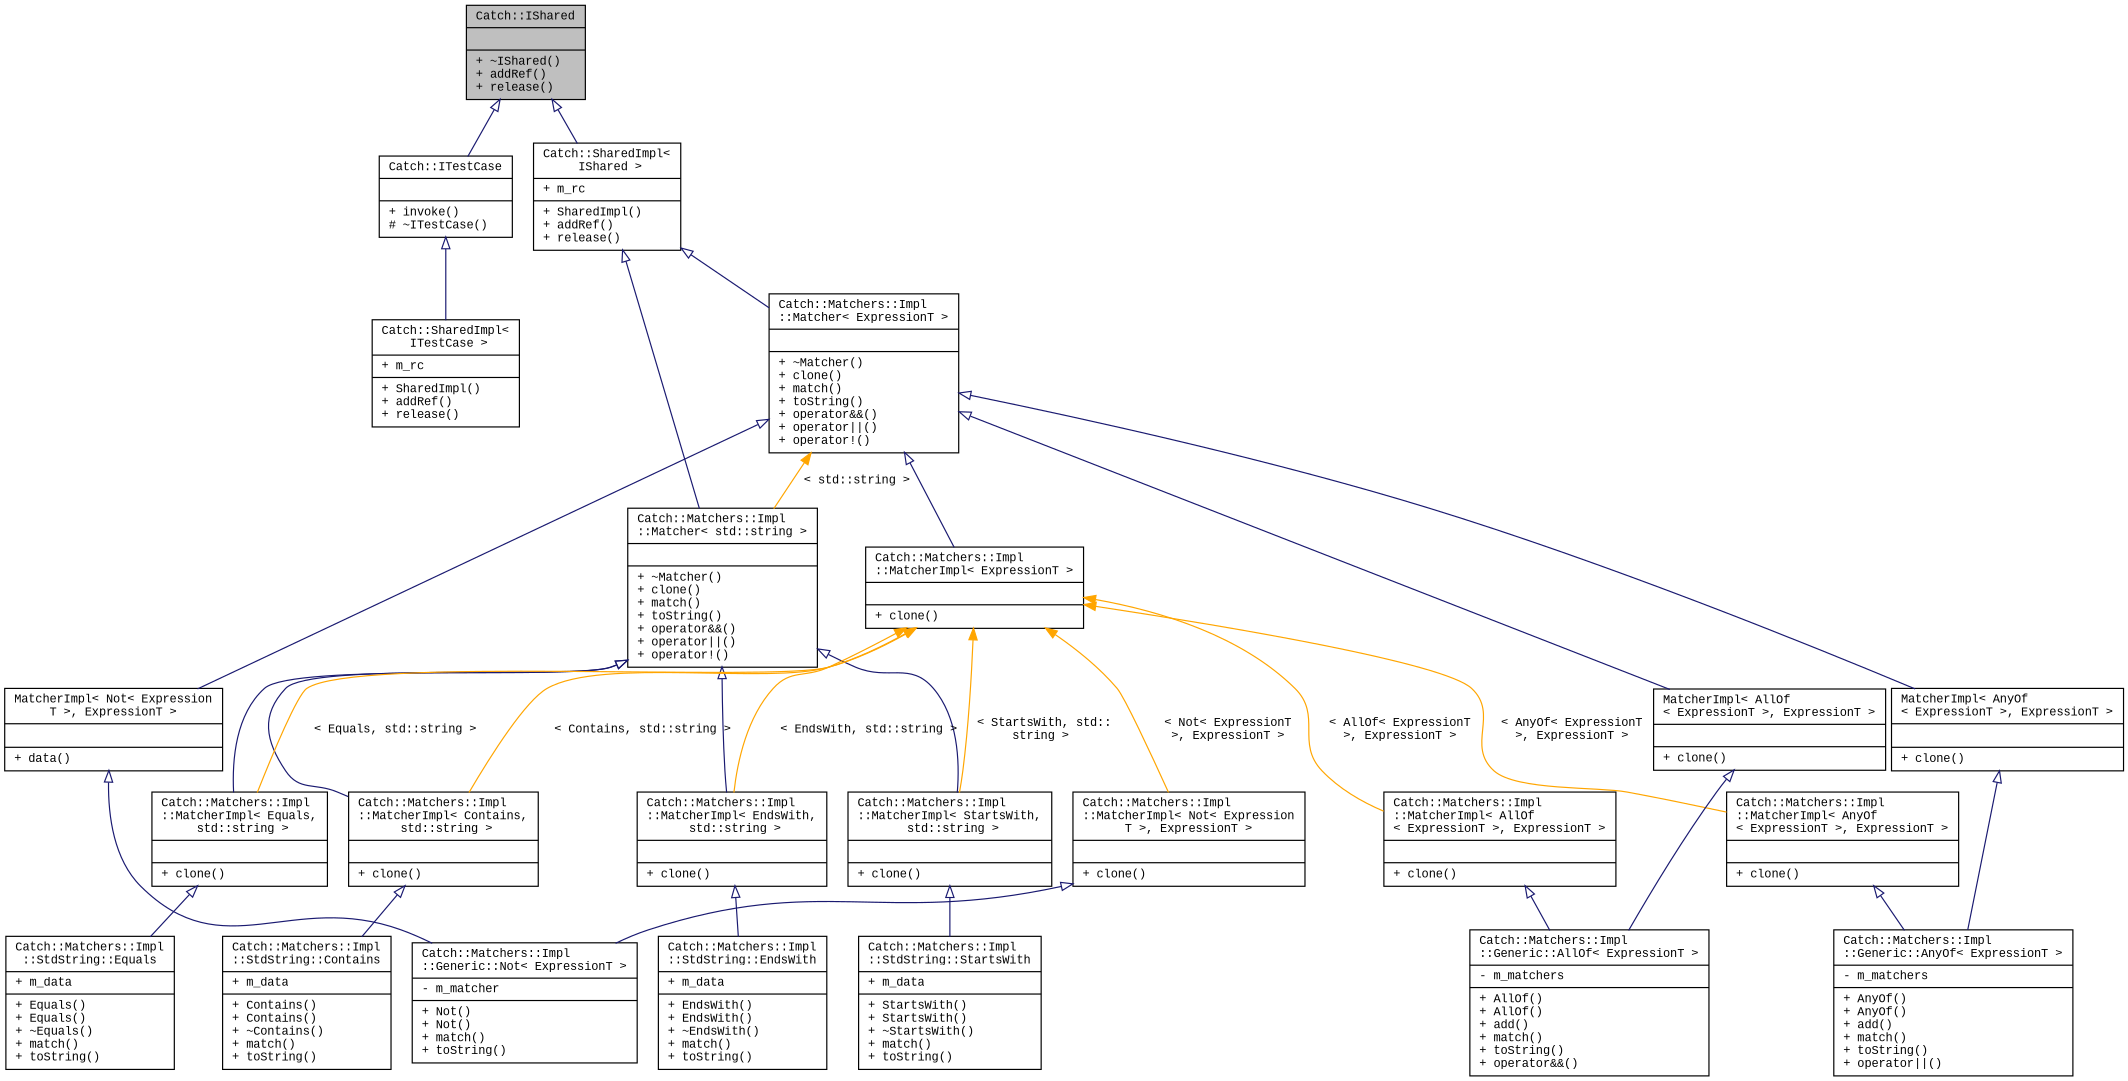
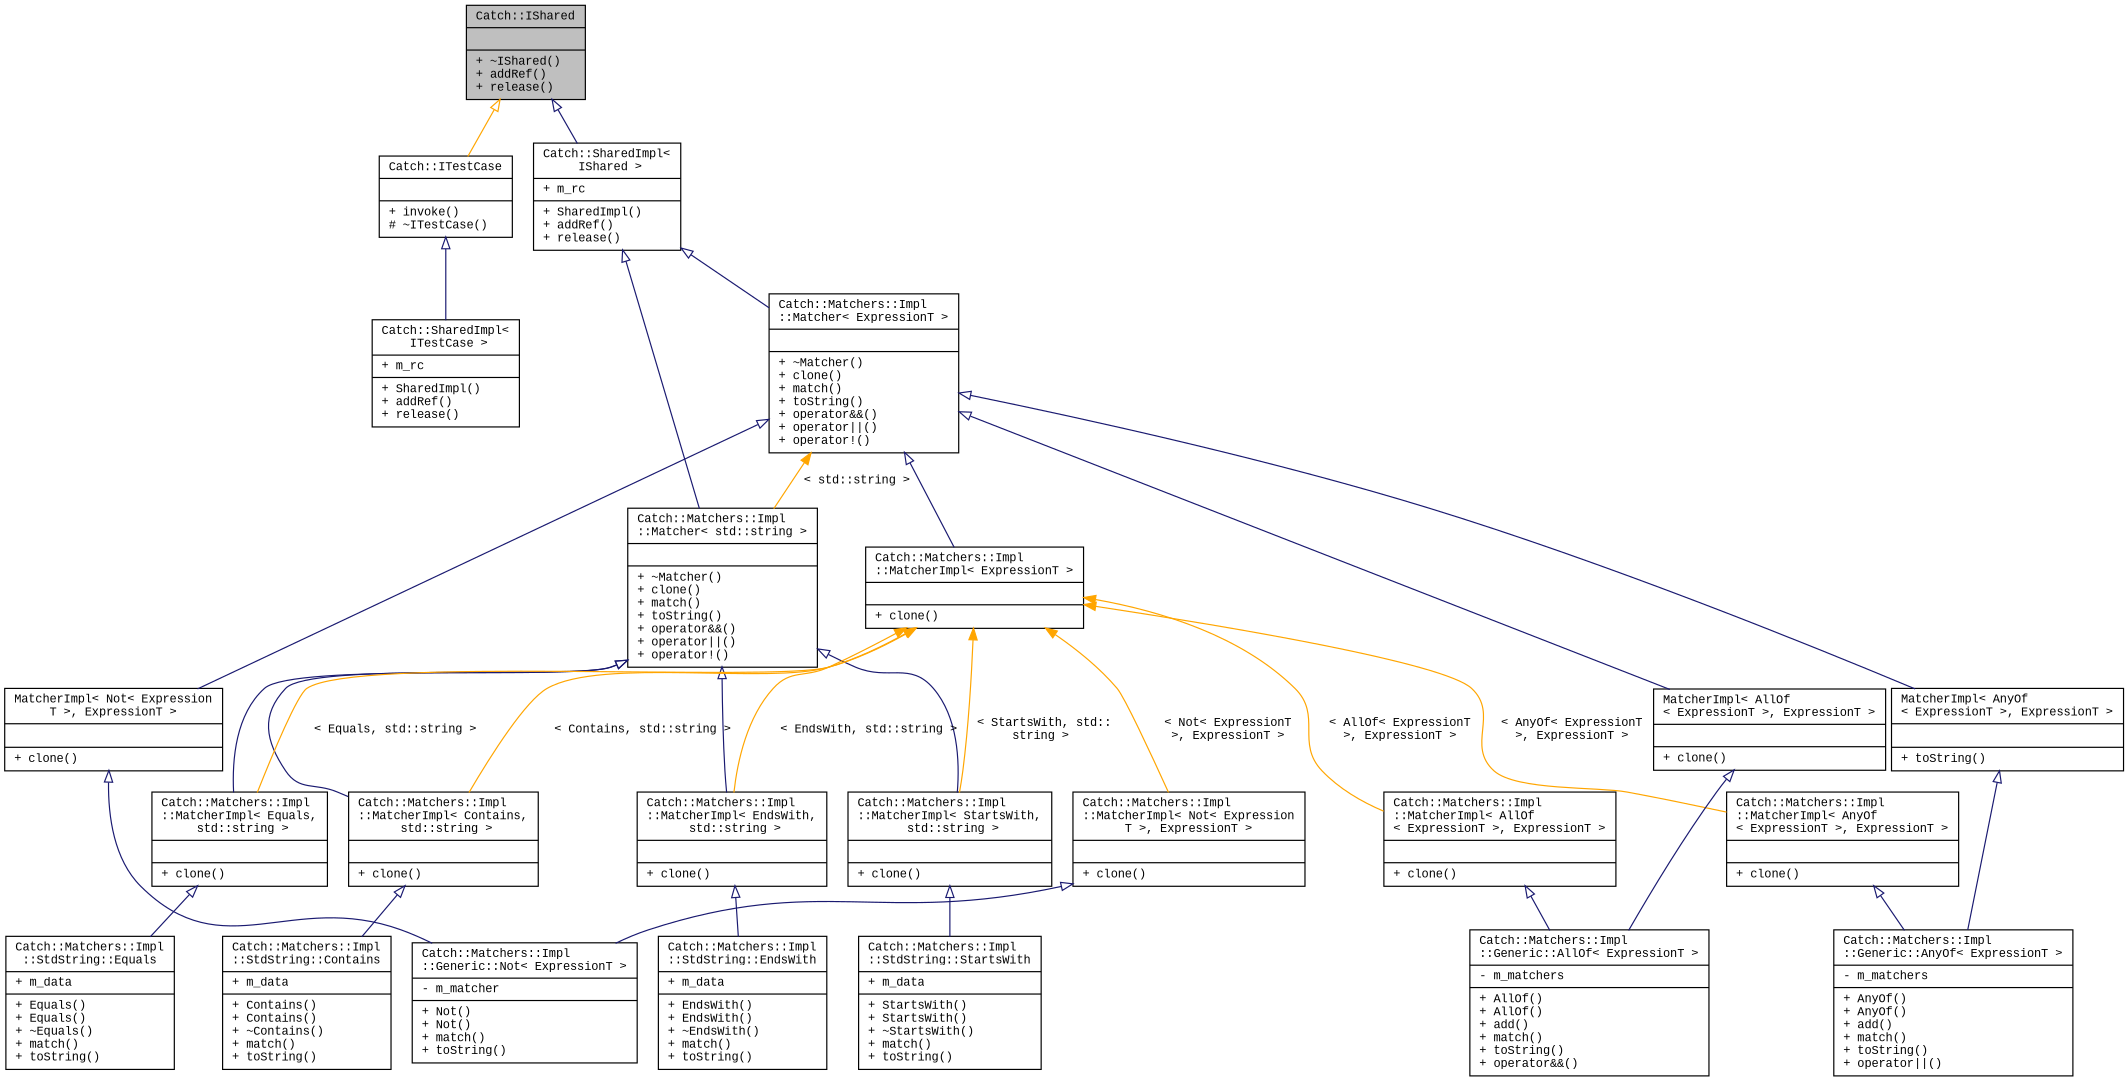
(481, 133) -> (481, 133)
(43, 758) -> (47, 758)
(1933, 758) -> (1944, 758)
